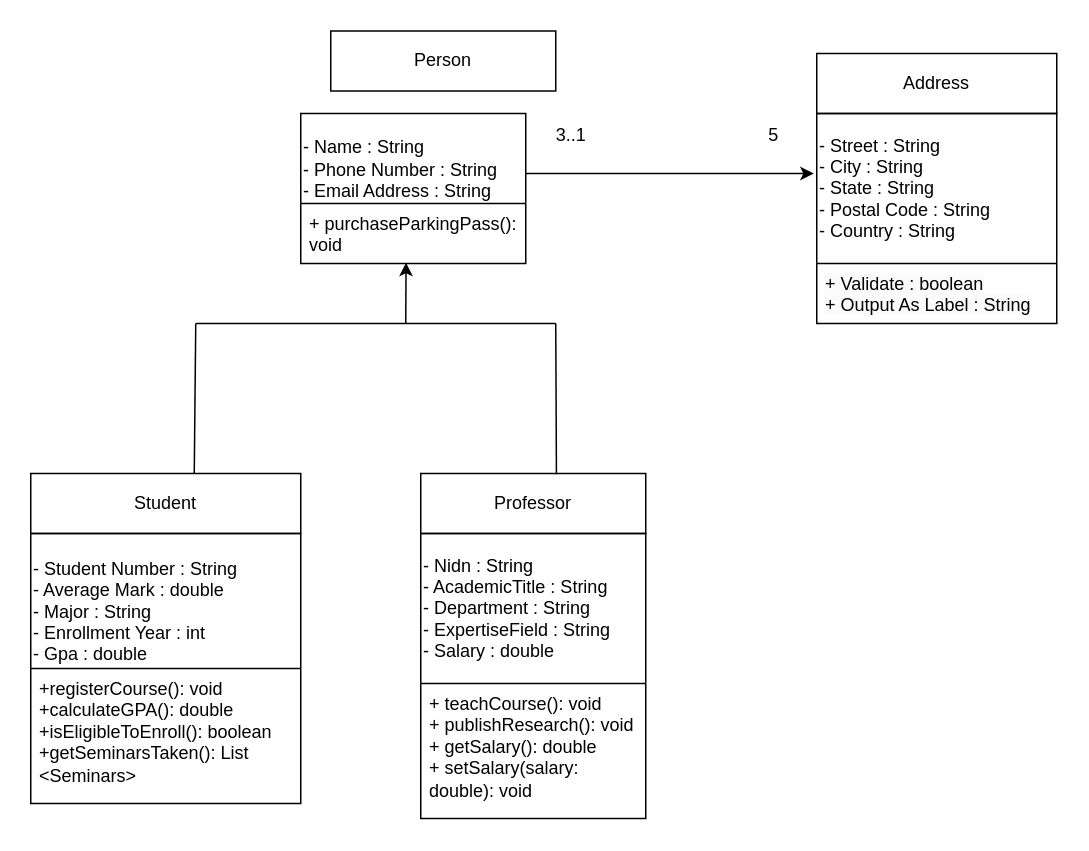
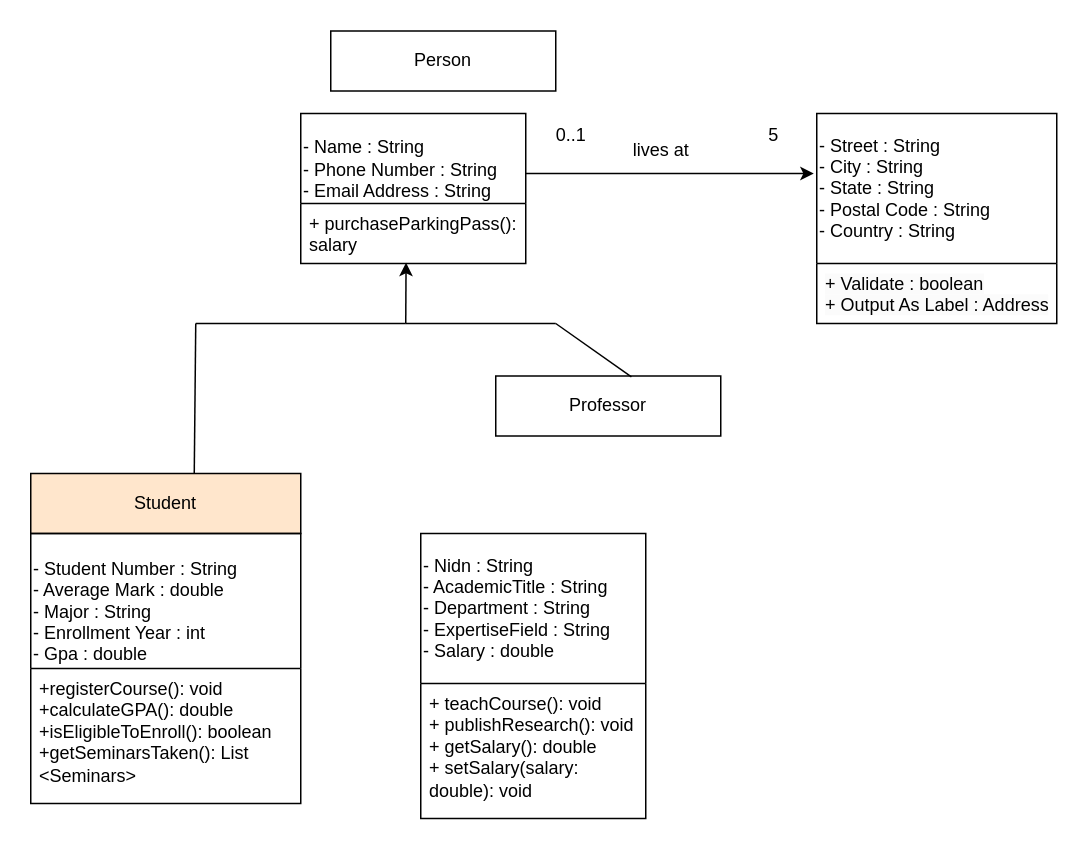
(937, 83) -> none
(572, 136) -> (572, 136)
none -> (661, 151)
(415, 235) -> (415, 235)
(938, 295) -> (938, 306)
(166, 503) -> (166, 503)
(533, 503) -> (608, 406)
